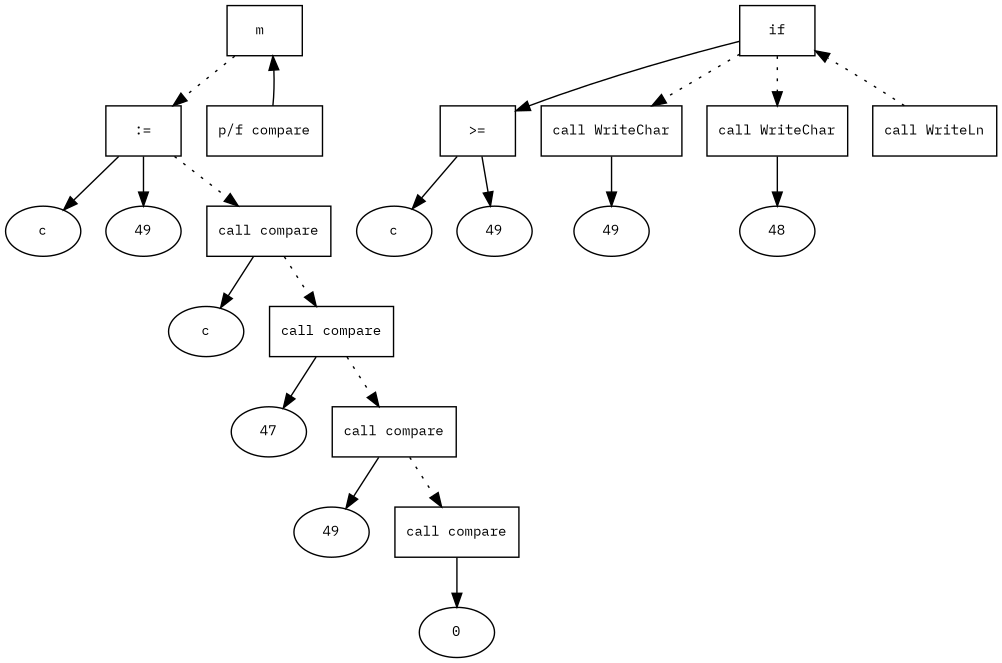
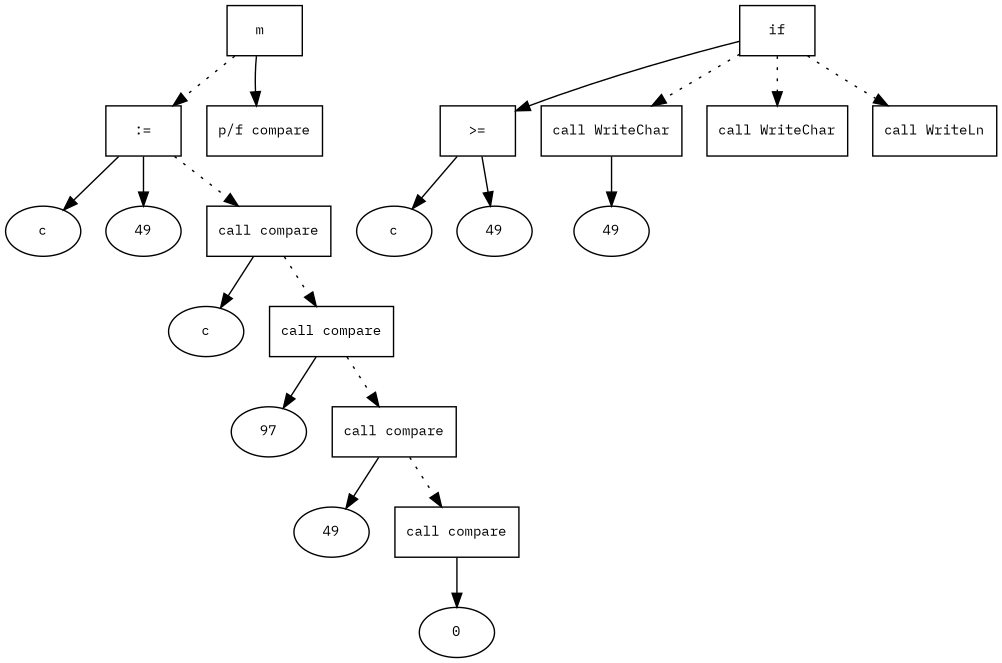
(866, 81) -> (841, 77)
(274, 88) -> (255, 74)
(777, 231) -> none
(269, 432) -> (269, 432)
